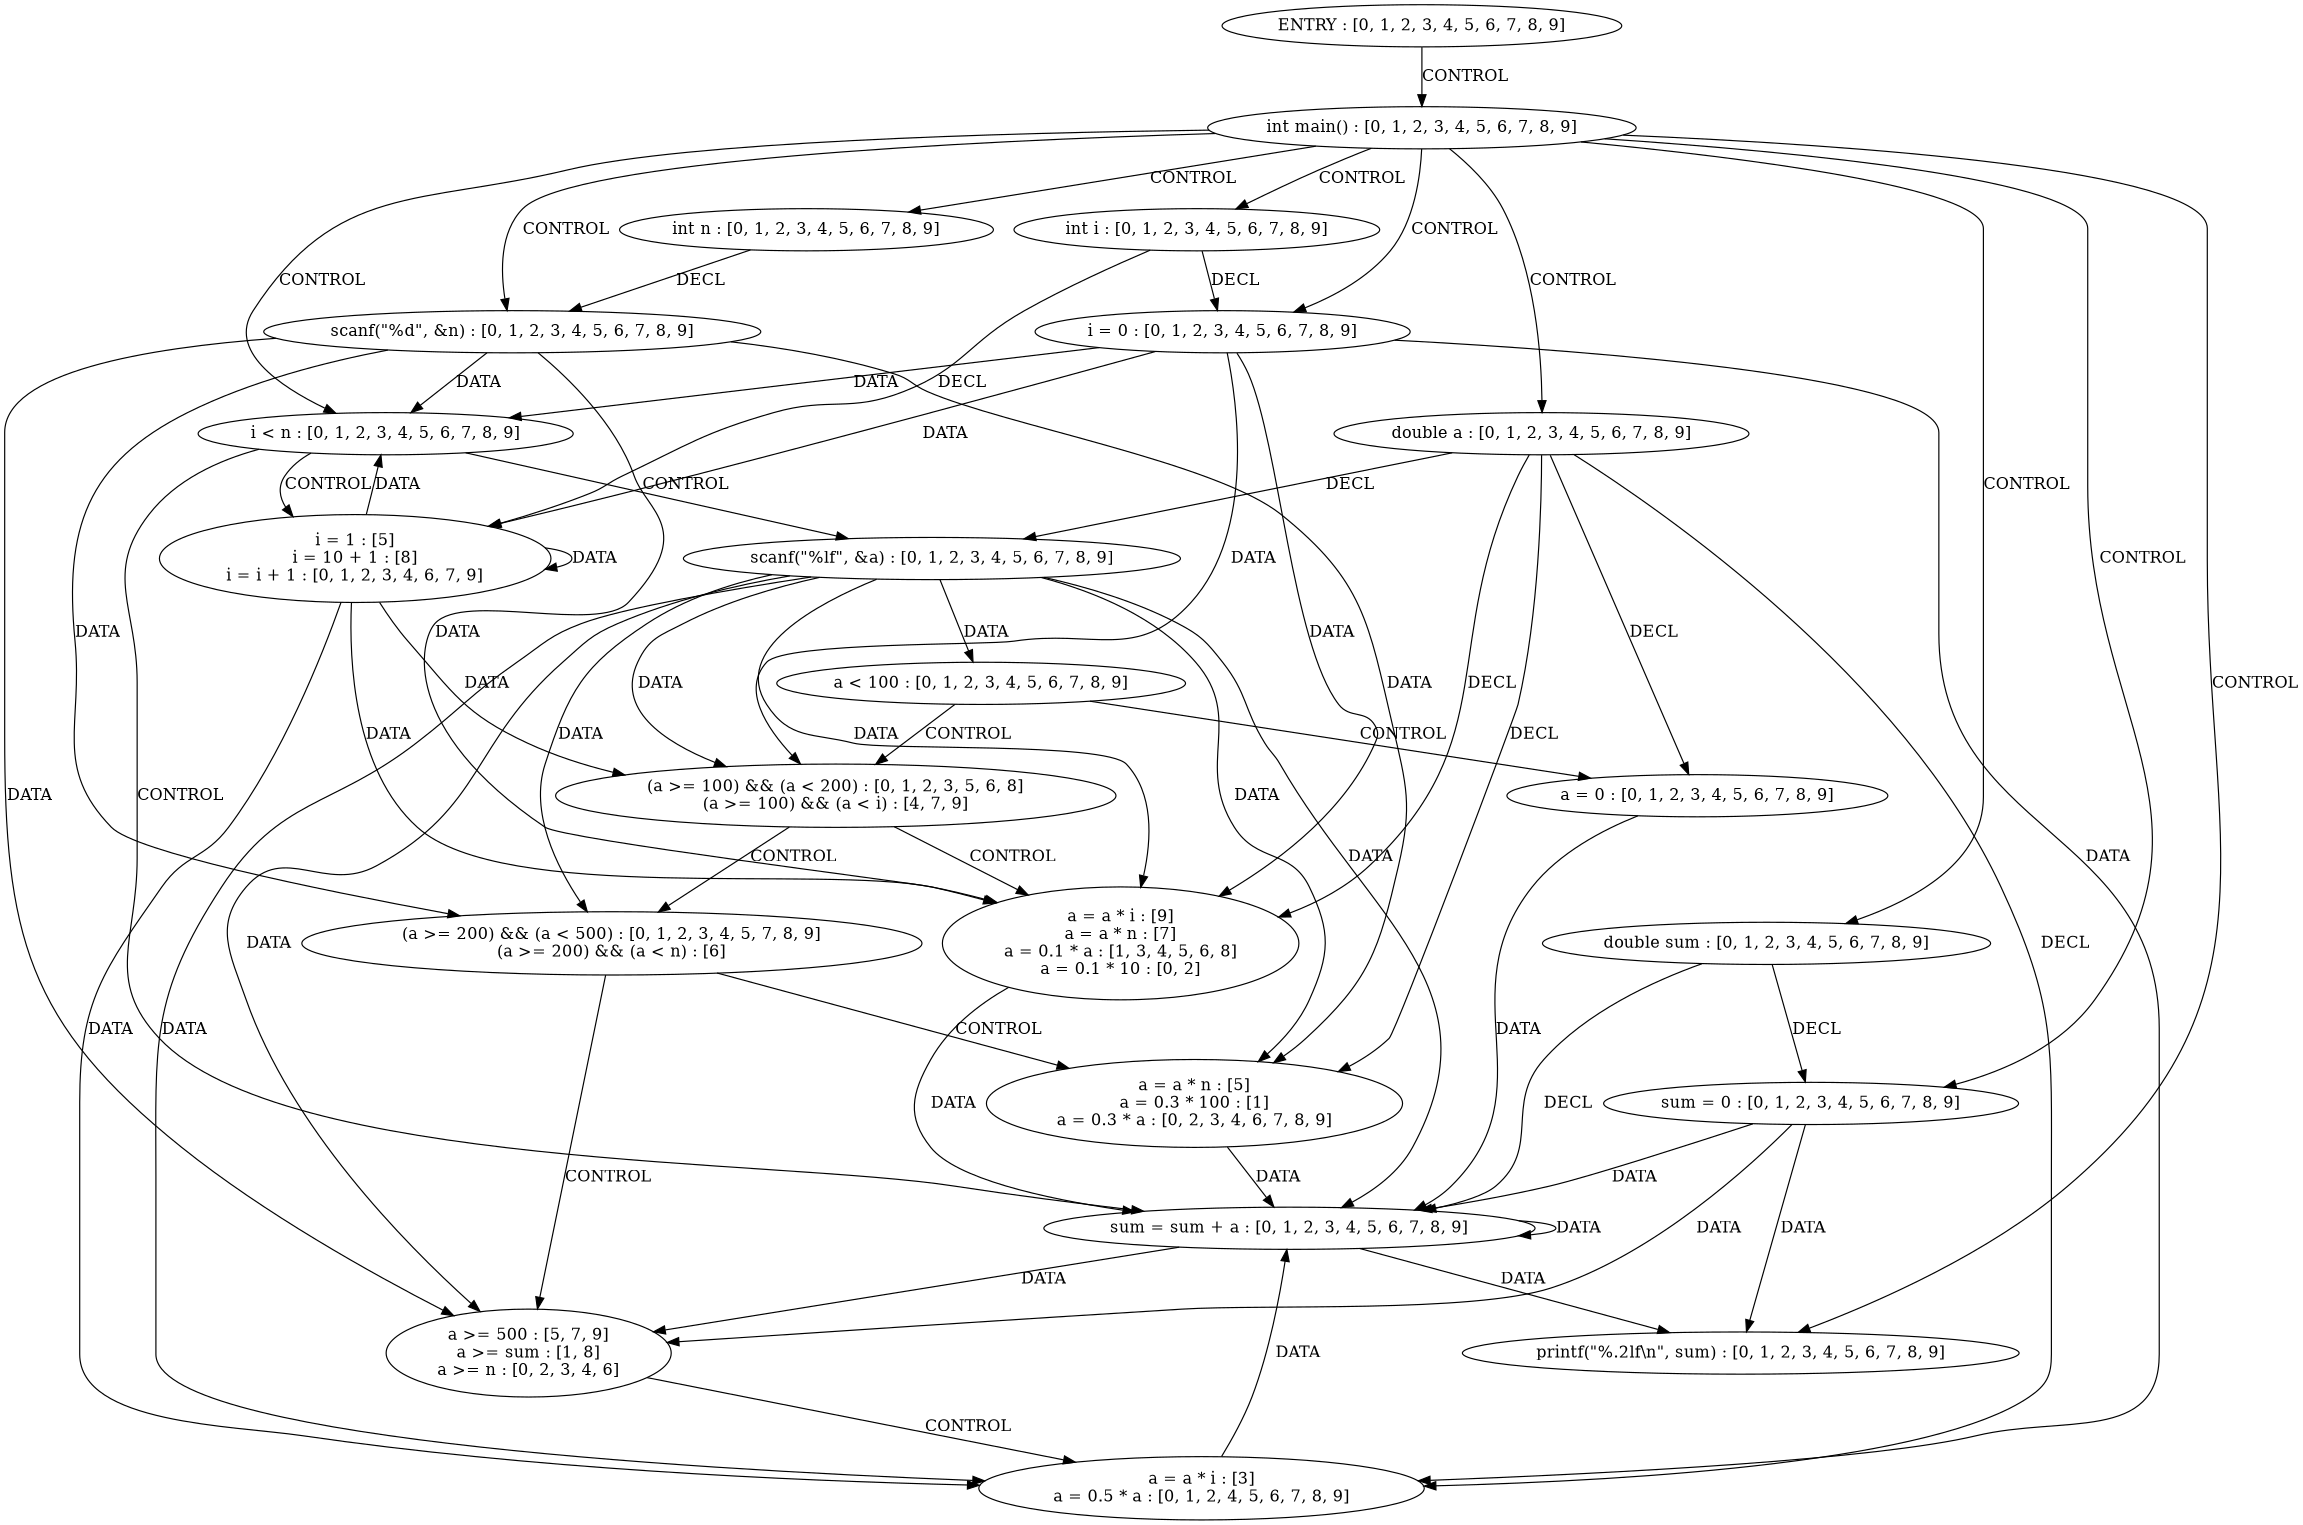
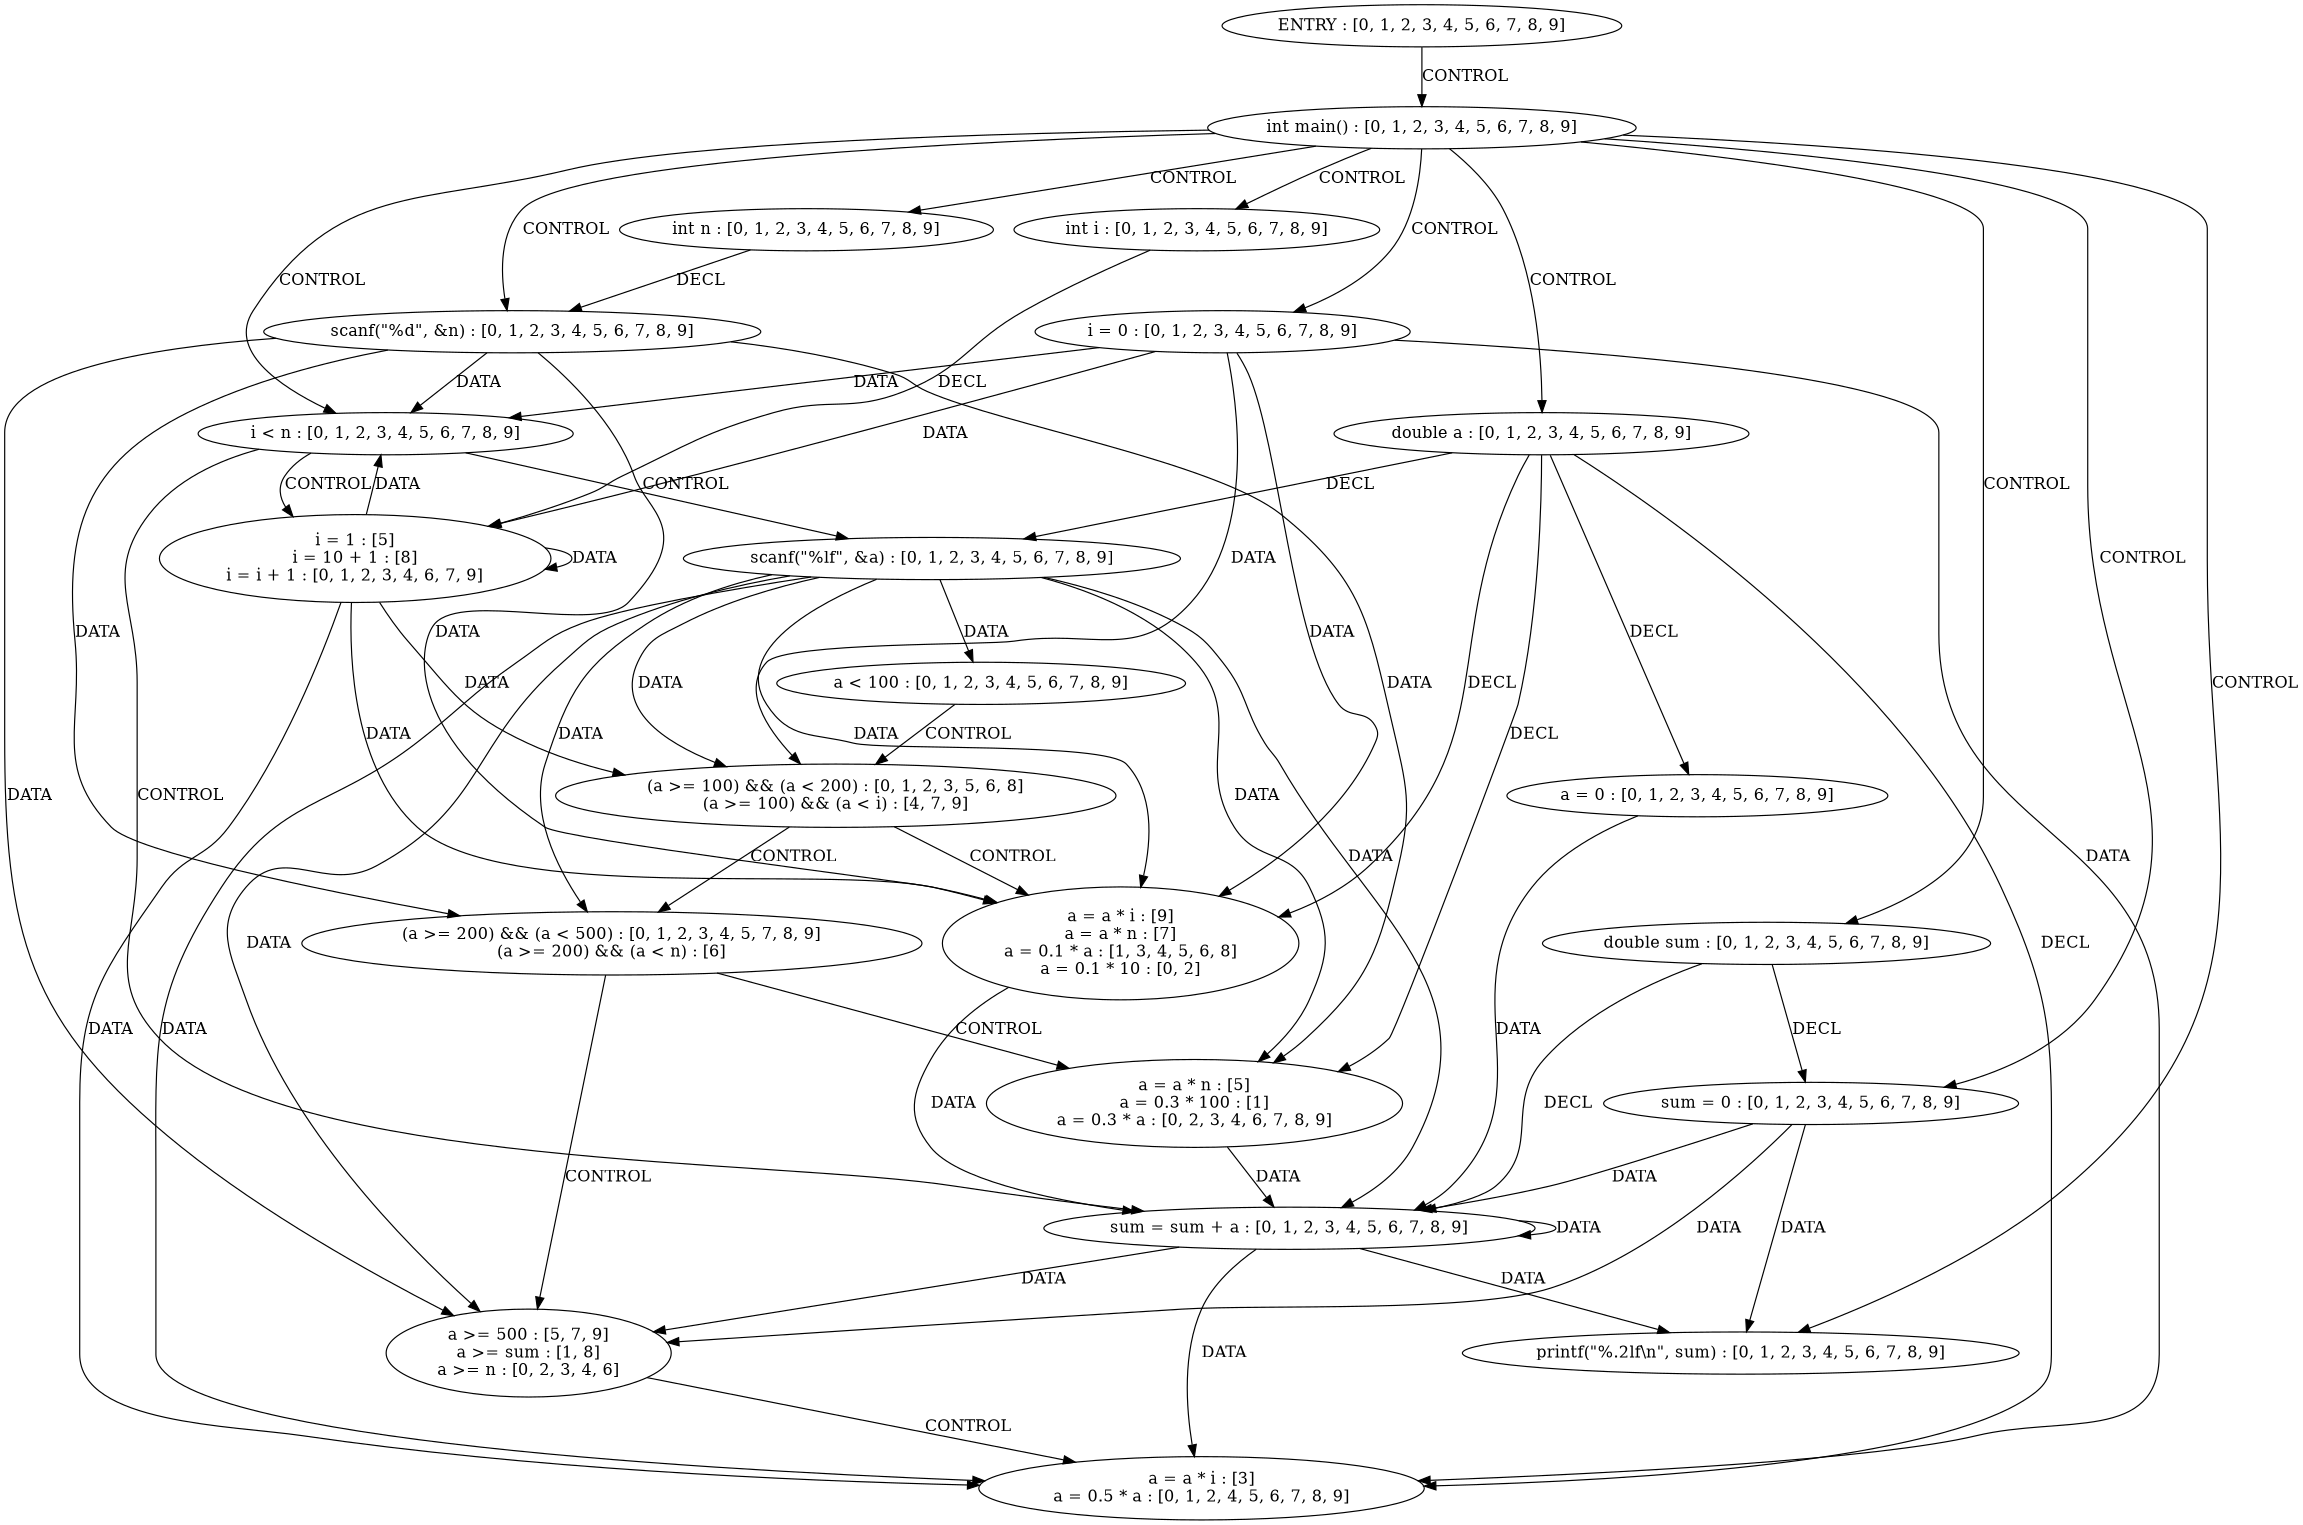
(1208, 275) -> none
(1334, 739) -> none
(1263, 1362) -> (1193, 1336)
